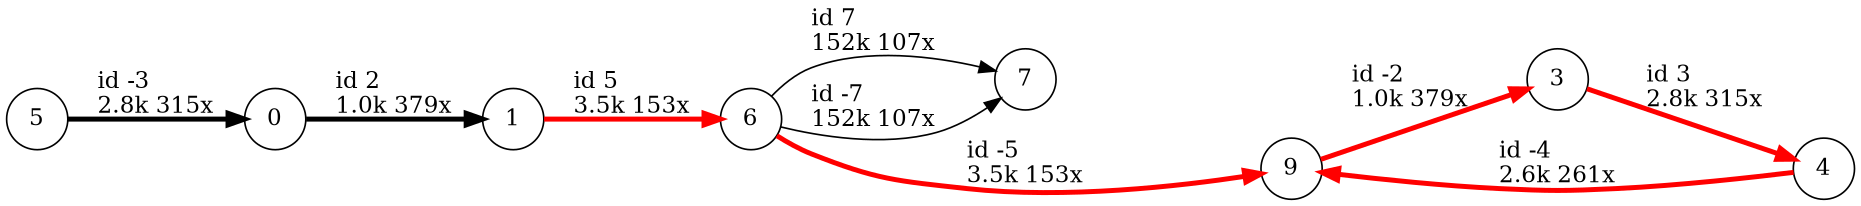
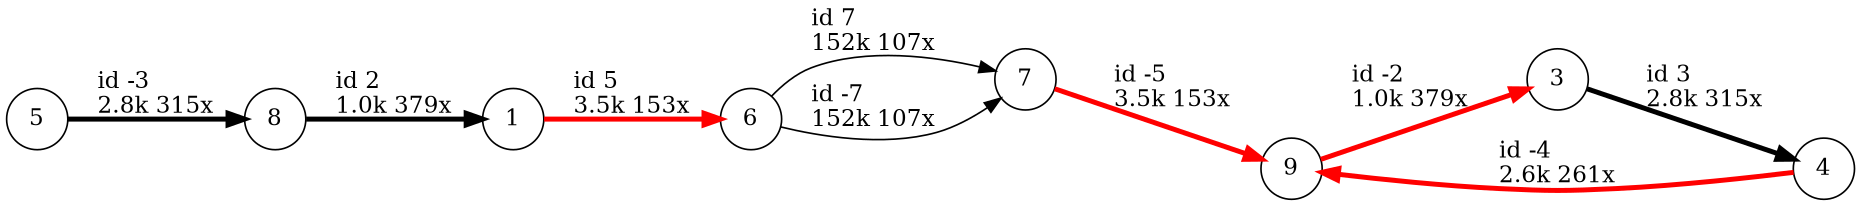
(275, 119) -> (275, 119)
(1682, 121) -> (1682, 121)
(1006, 192) -> (1150, 121)
